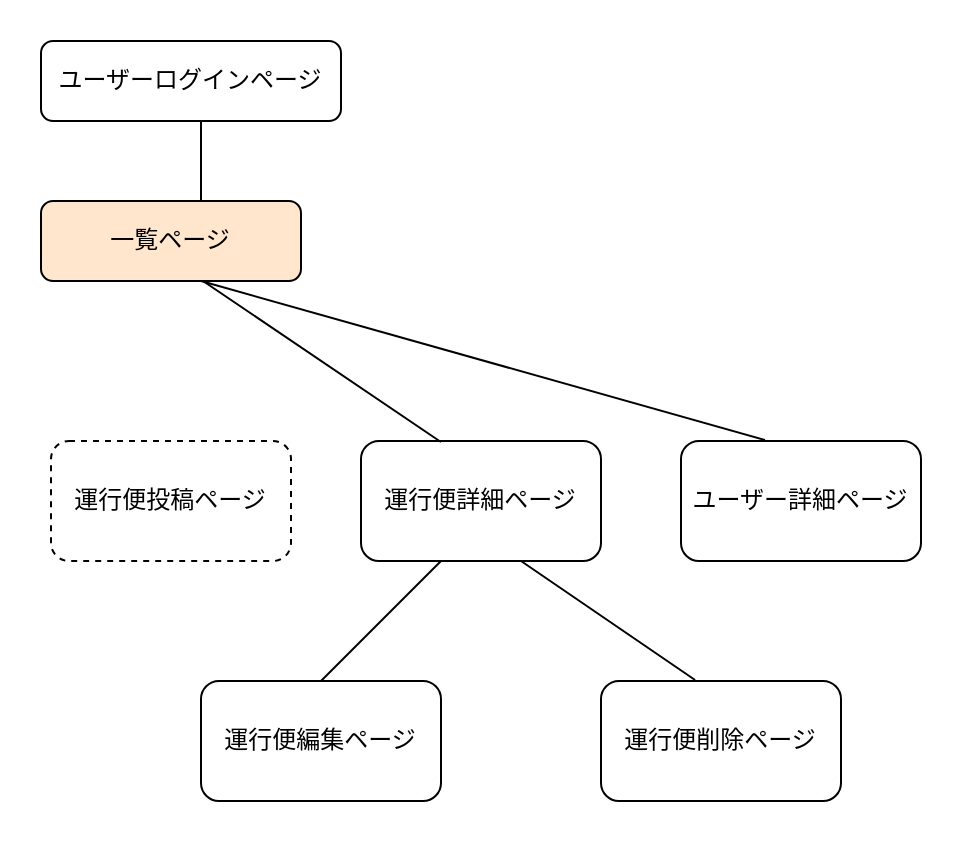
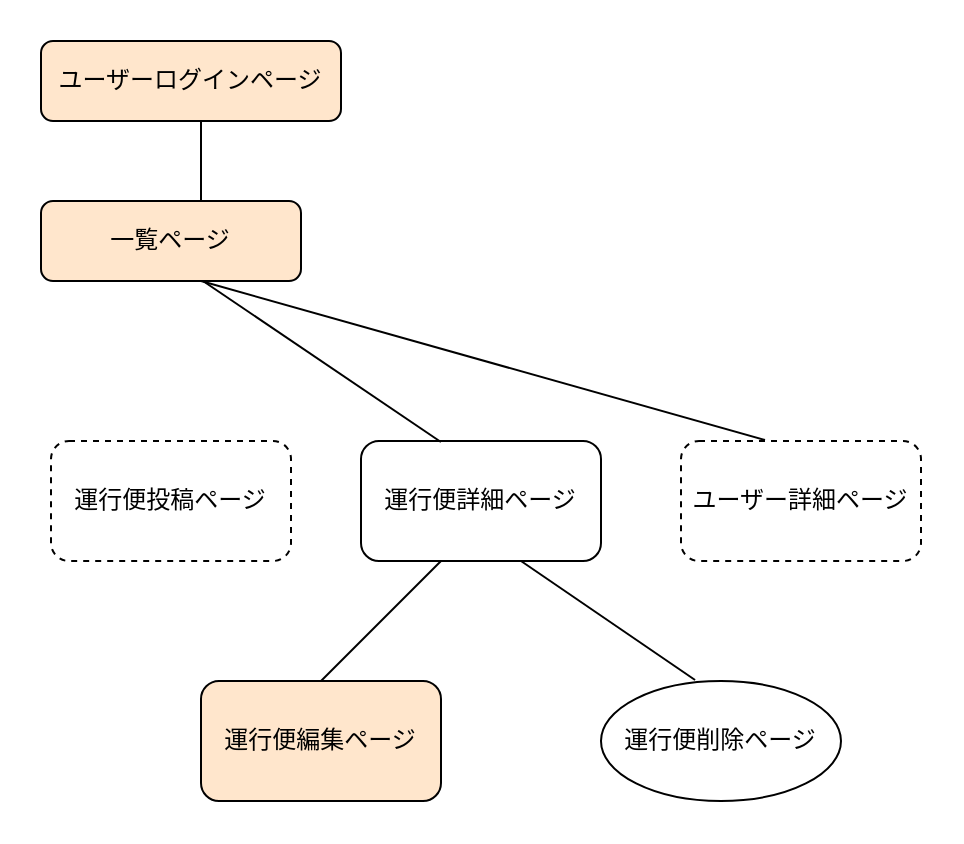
(191, 81) -> (191, 81)
(801, 501) -> (801, 501)
(321, 741) -> (321, 741)
(721, 741) -> (721, 741)
